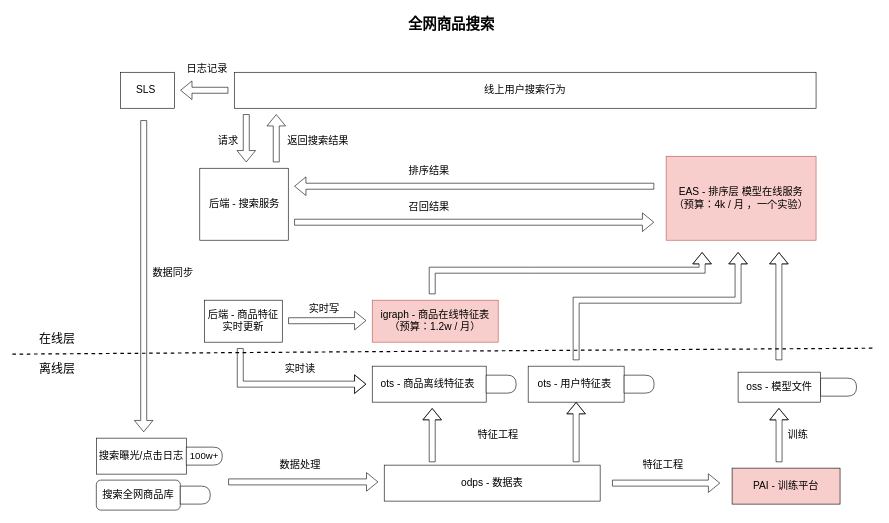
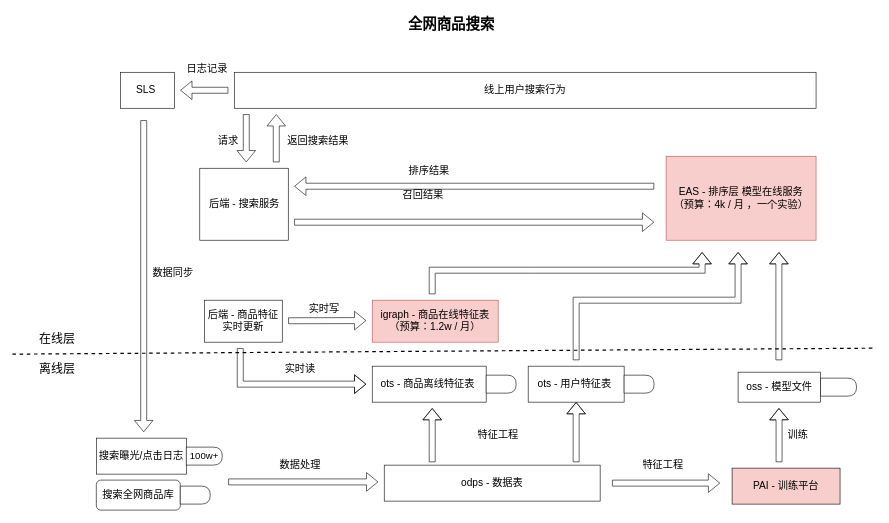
(429, 207) -> (423, 195)
